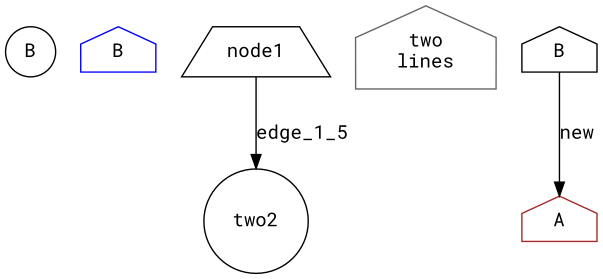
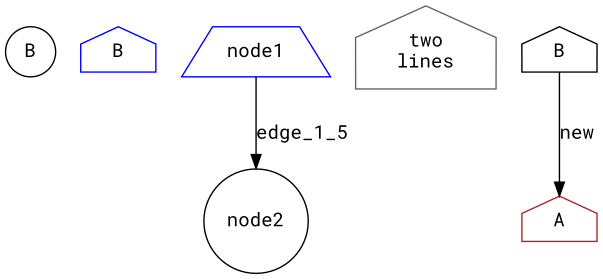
(256, 52) -> (256, 52)
(256, 221) -> (256, 221)
